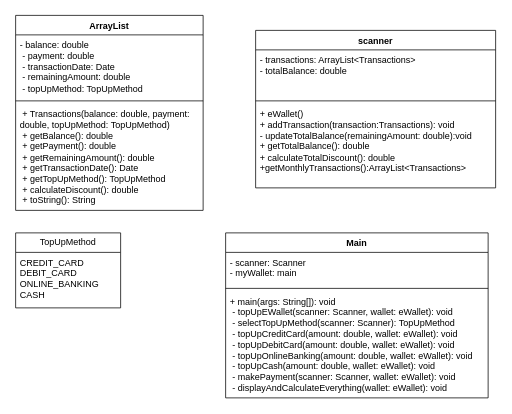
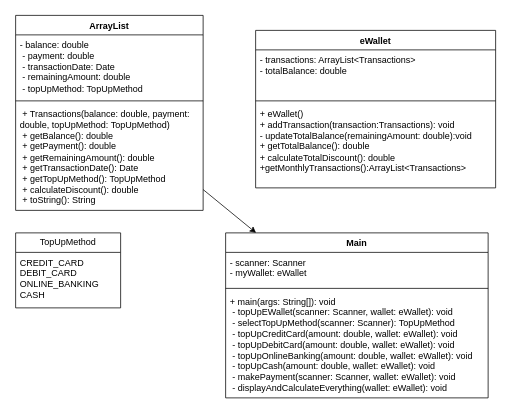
(375, 41) -> (375, 41)
none -> (228, 210)
(272, 268) -> (272, 268)
